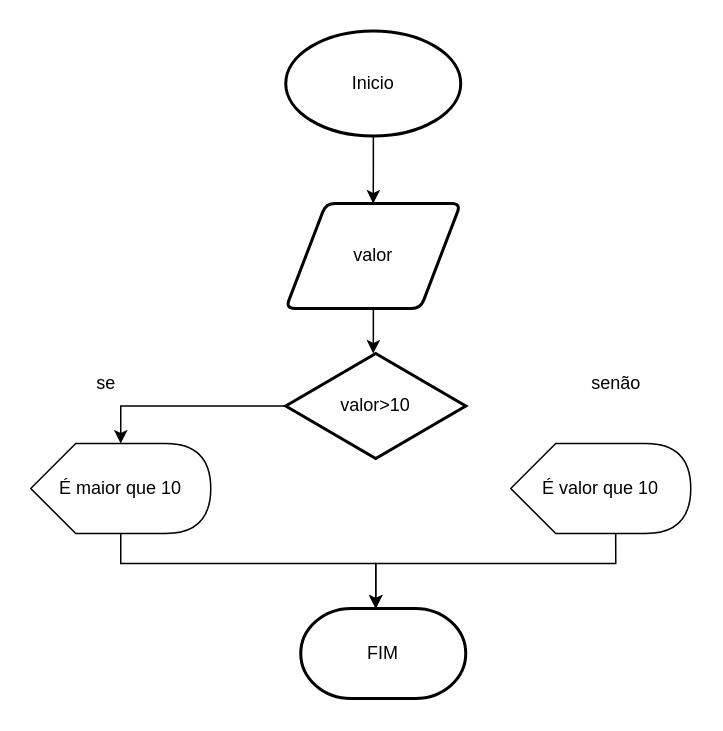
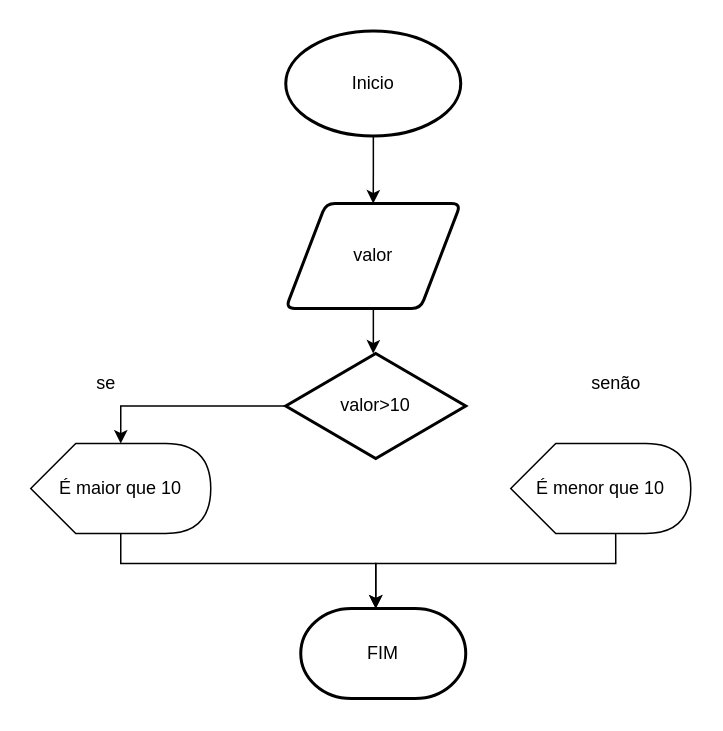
(601, 488) -> (601, 488)
